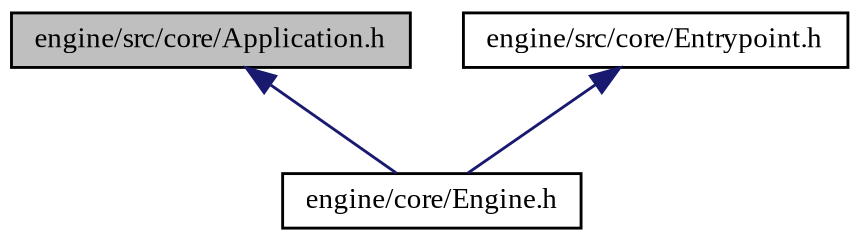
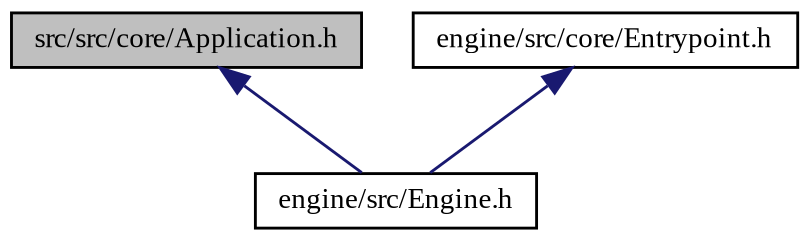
(211, 40) -> (187, 40)
(432, 201) -> (396, 201)
